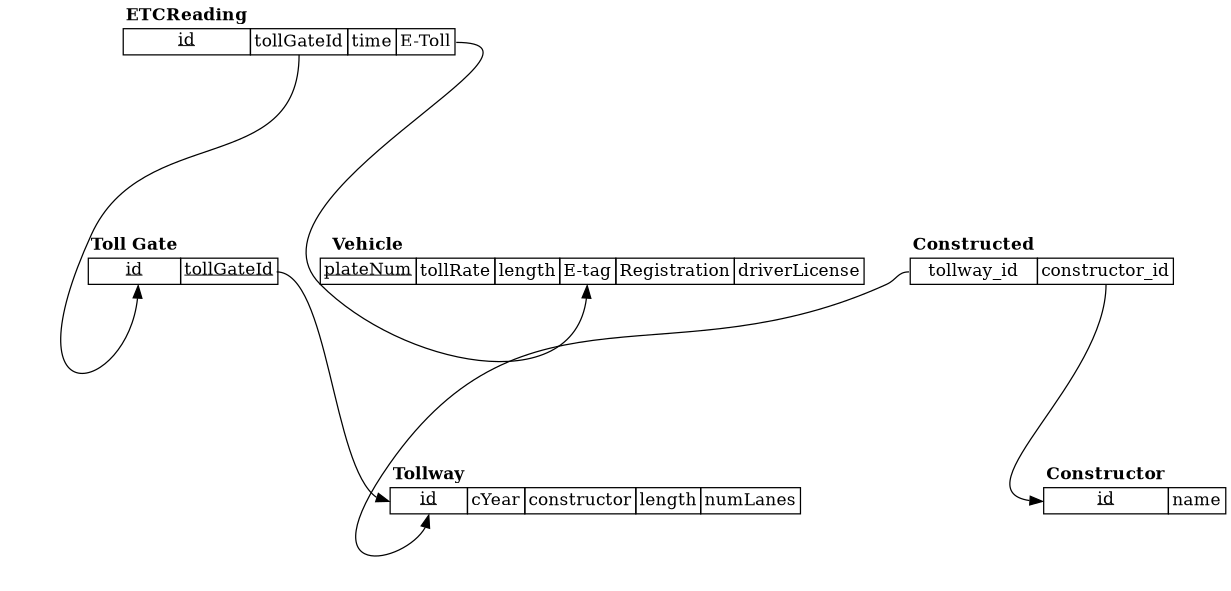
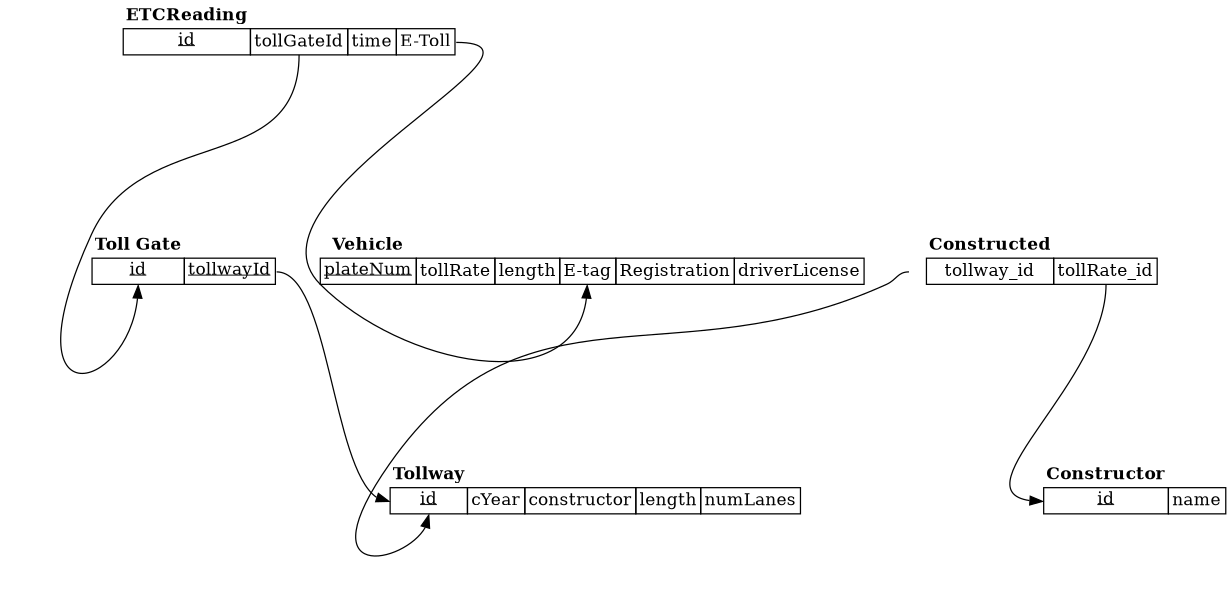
(229, 269) -> (230, 269)
(1105, 271) -> (1105, 271)
